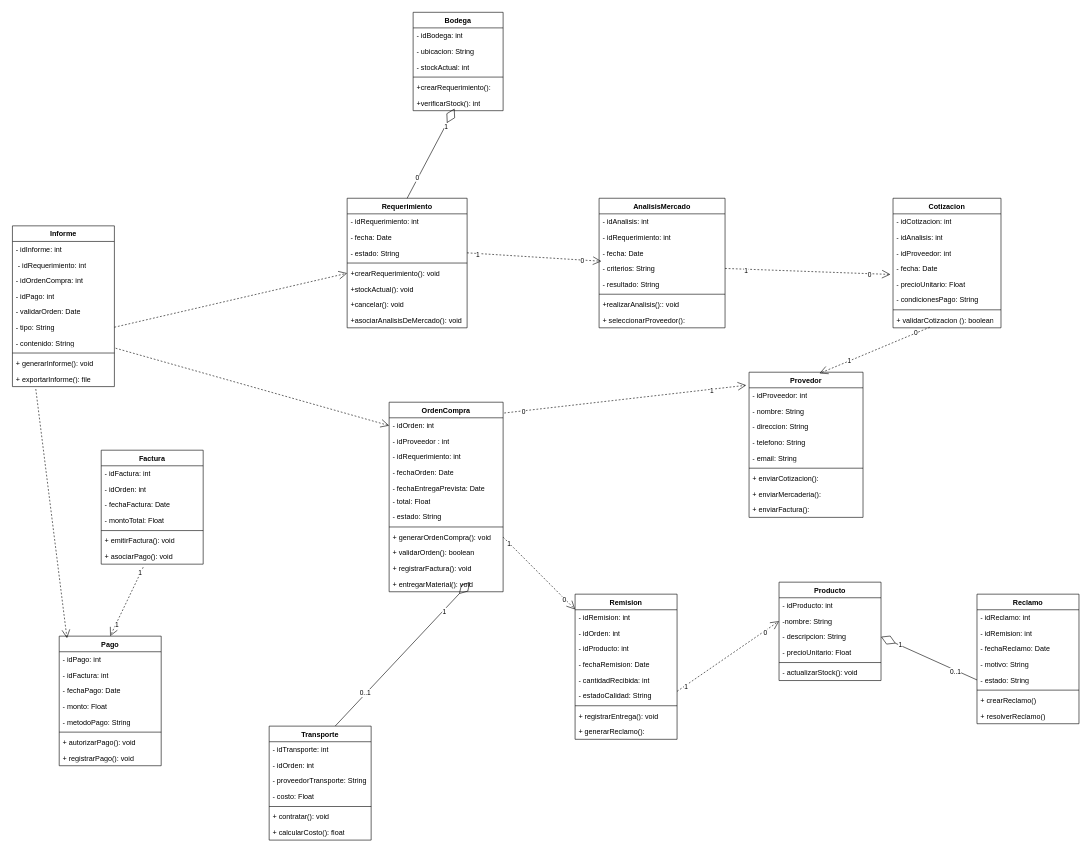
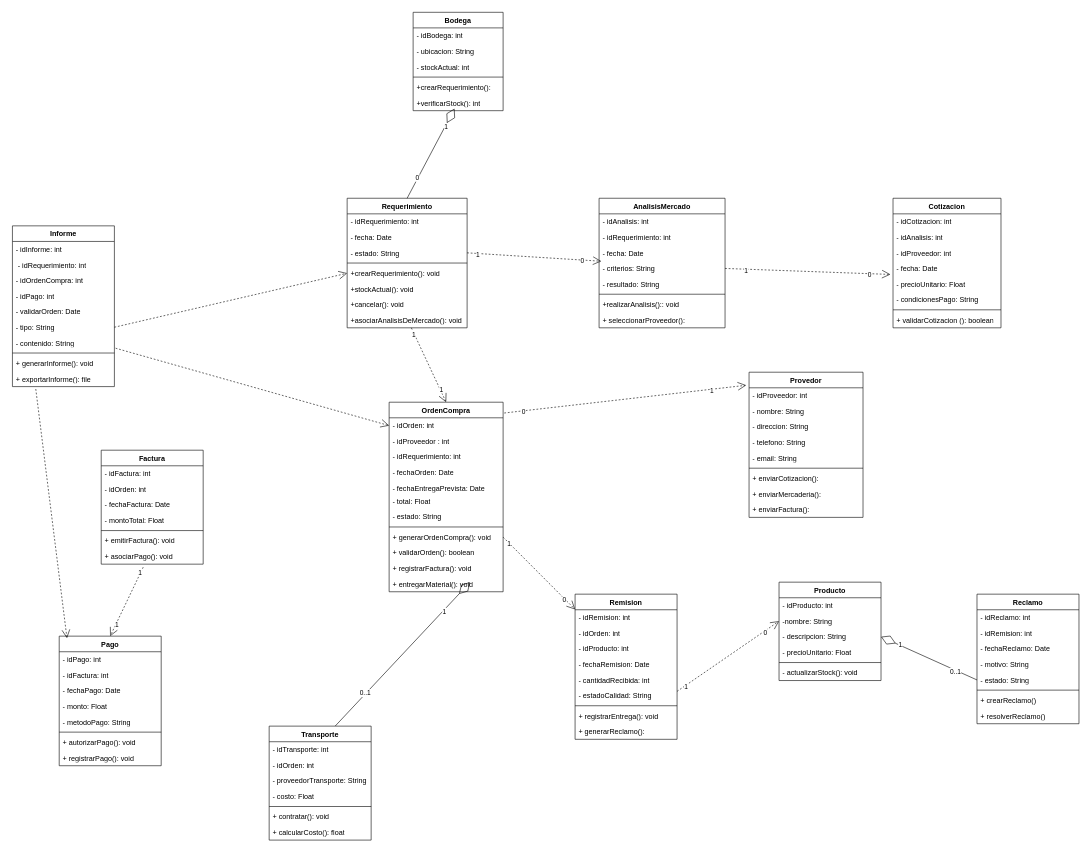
(883, 347) -> none
none -> (421, 349)
